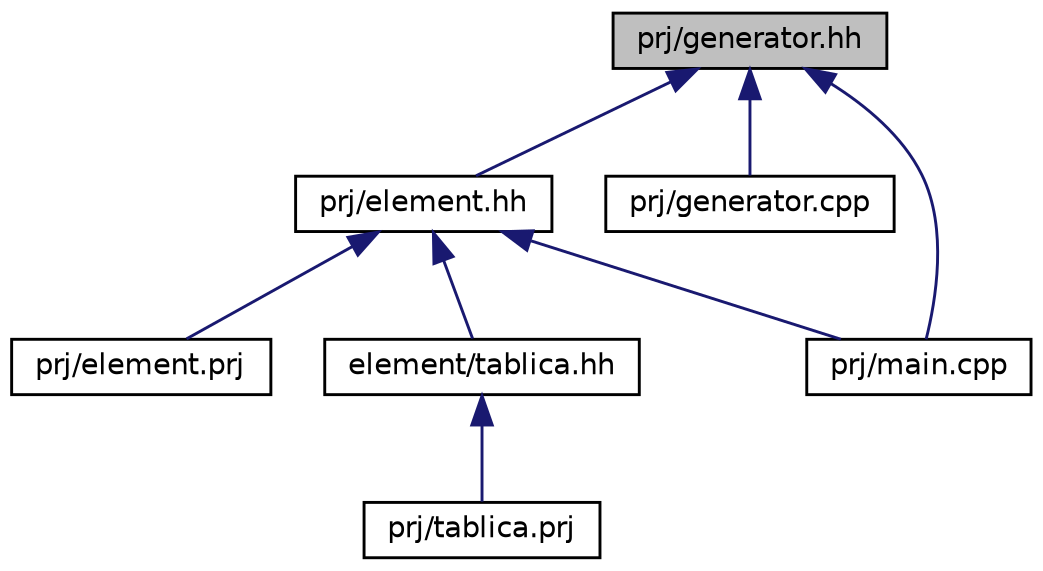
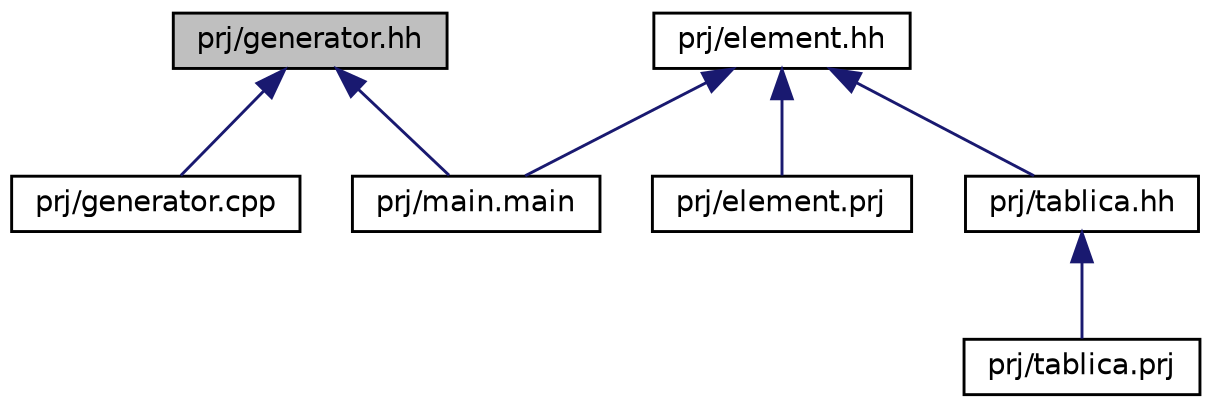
(573, 129) -> none
(482, 367) -> (1082, 204)
(919, 367) -> (476, 204)
